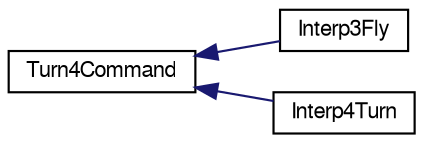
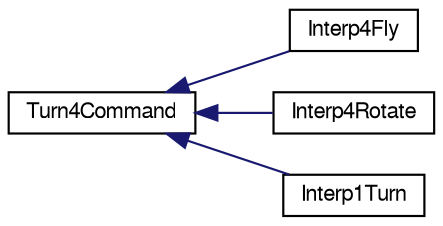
(344, 30) -> (354, 30)
(344, 113) -> (354, 195)
none -> (354, 113)
